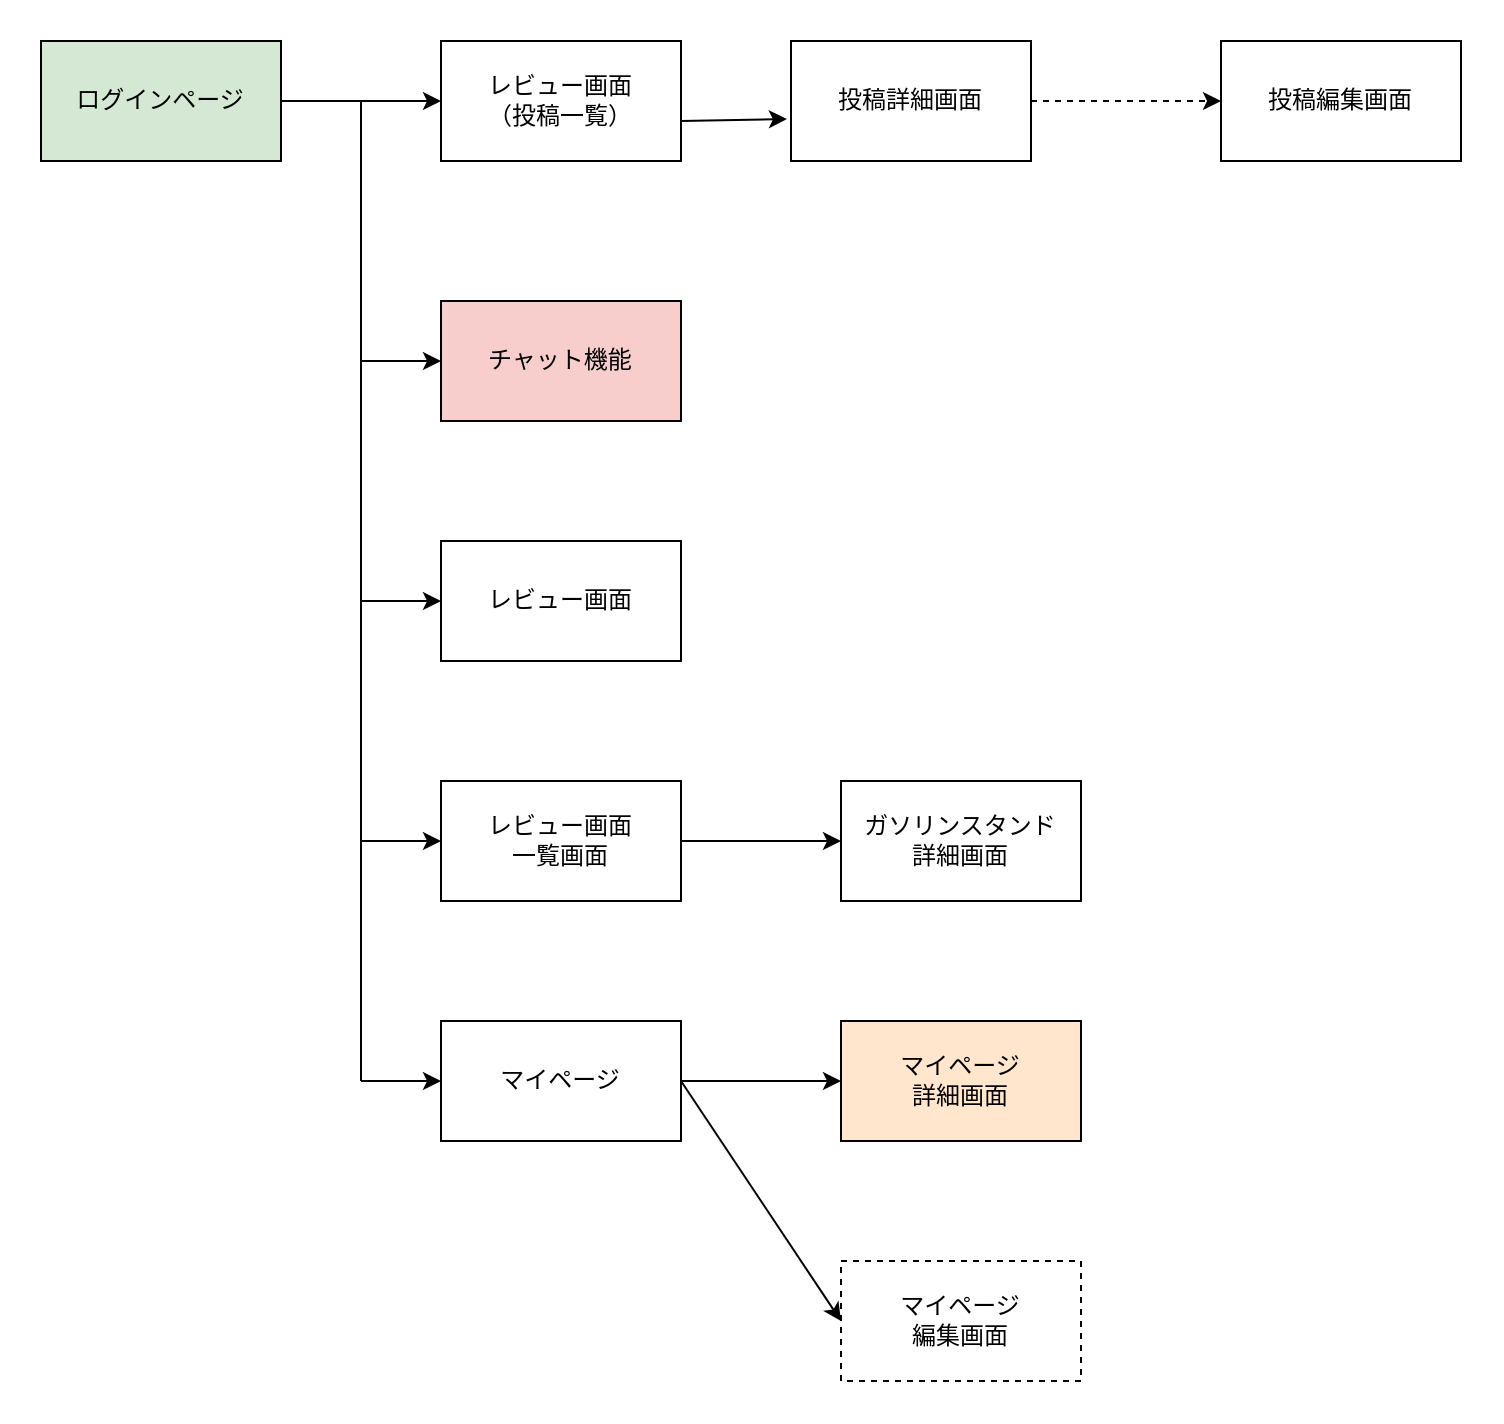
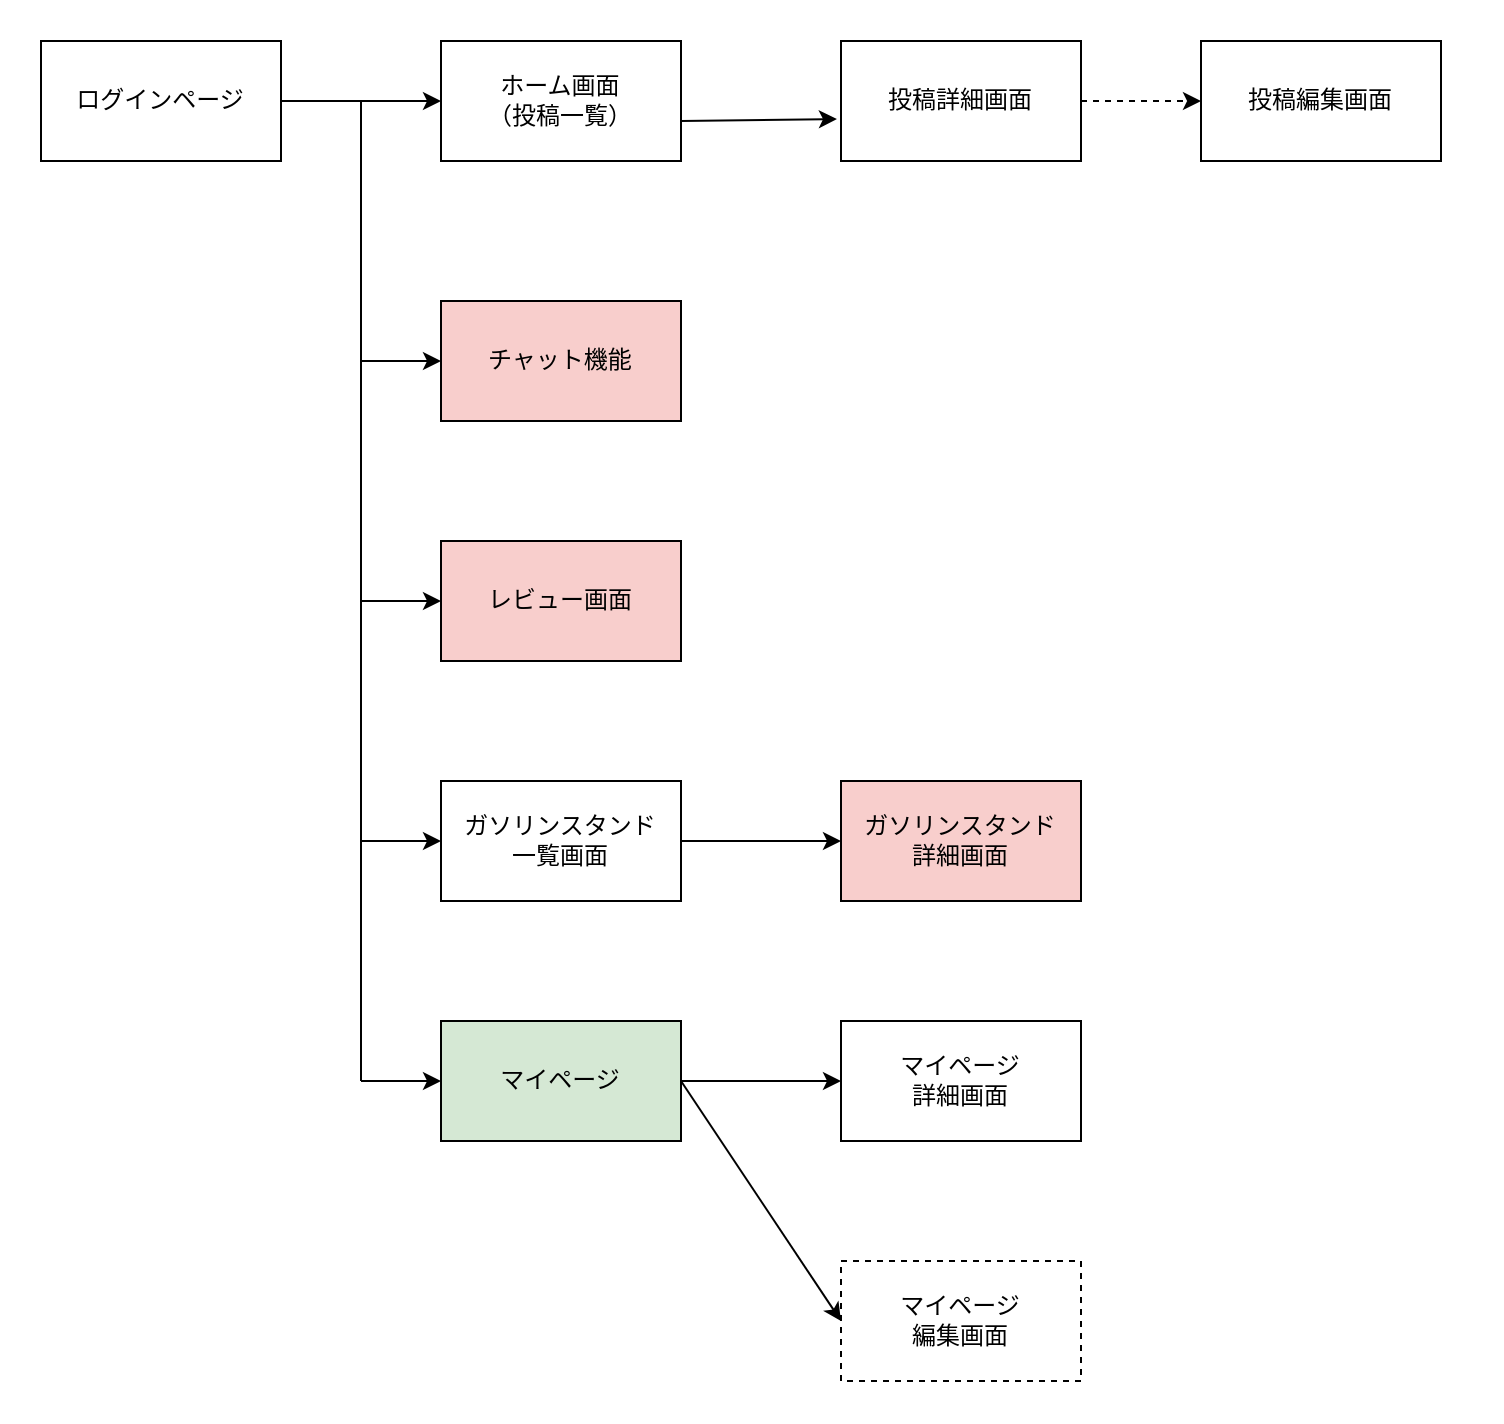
(161, 101) -> (161, 101)
(561, 101) -> (561, 101)
(911, 101) -> (961, 101)
(1341, 101) -> (1321, 101)
(561, 601) -> (561, 601)
(561, 841) -> (561, 841)
(961, 841) -> (961, 841)
(561, 1081) -> (561, 1081)
(961, 1081) -> (961, 1081)
